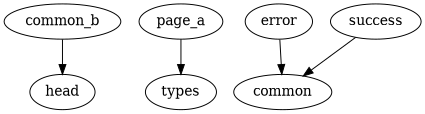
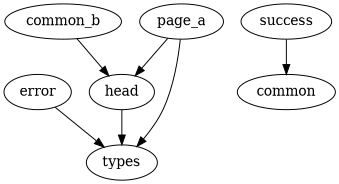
(281, 52) -> (76, 124)
none -> (155, 53)
none -> (122, 122)
